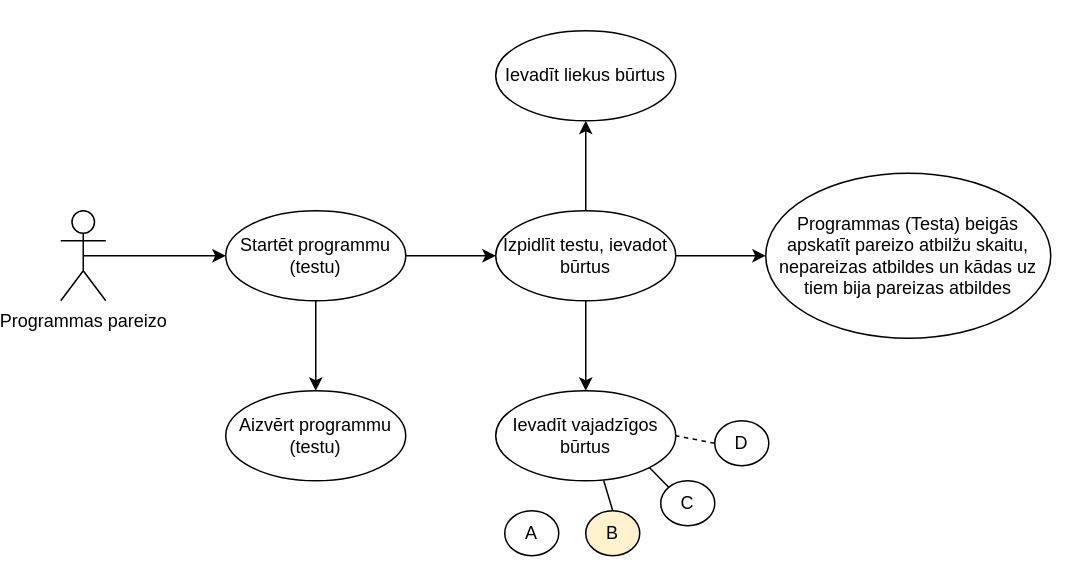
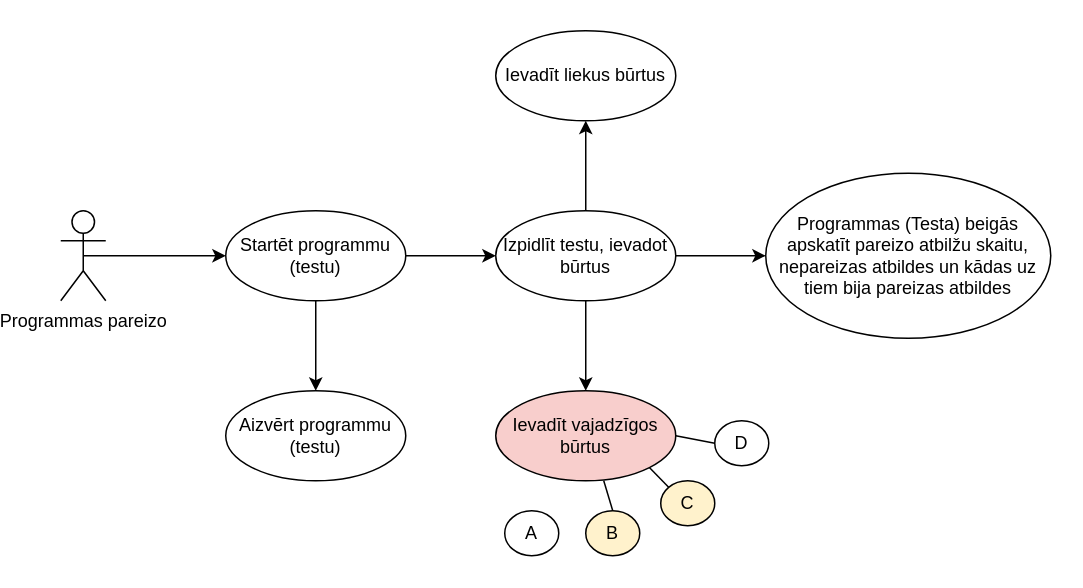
(586, 436) -> (586, 436)
(694, 439) -> (694, 439)
(688, 503) -> (688, 503)
